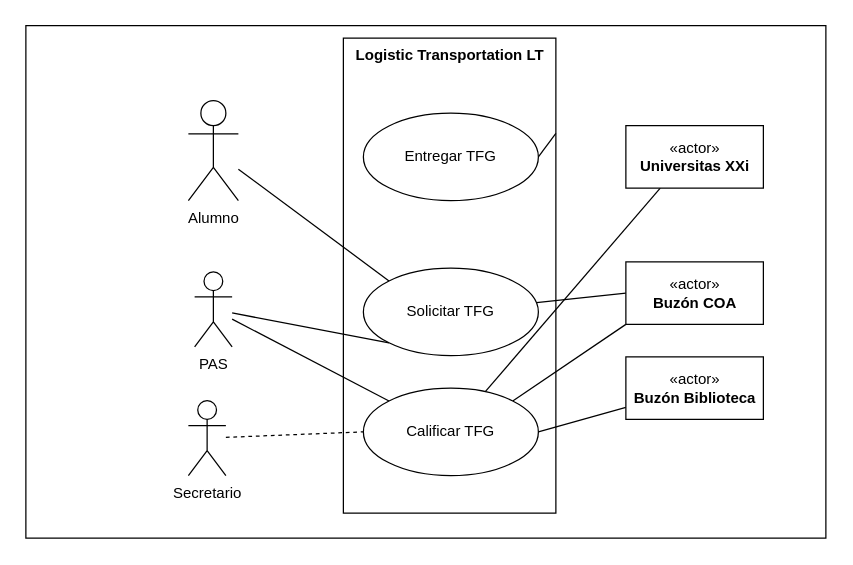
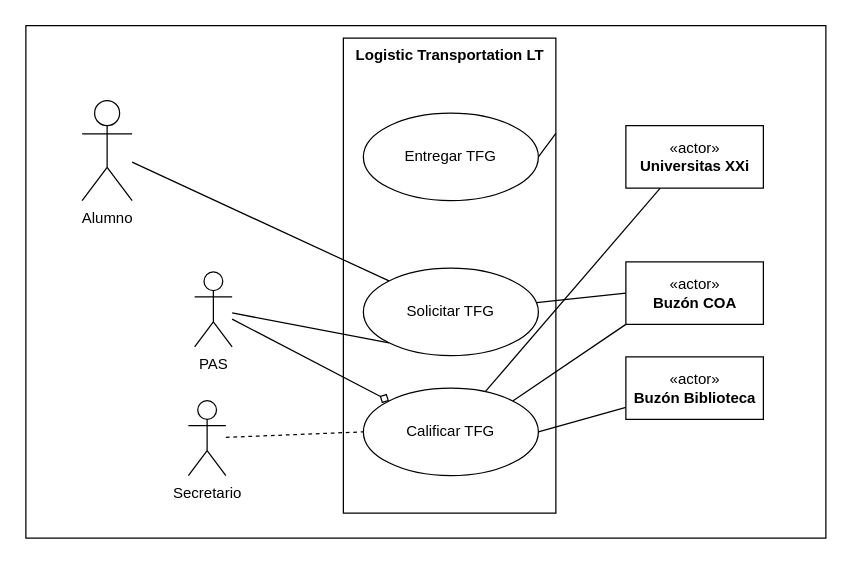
(213, 151) -> (107, 151)
(383, 398) -> (378, 396)
